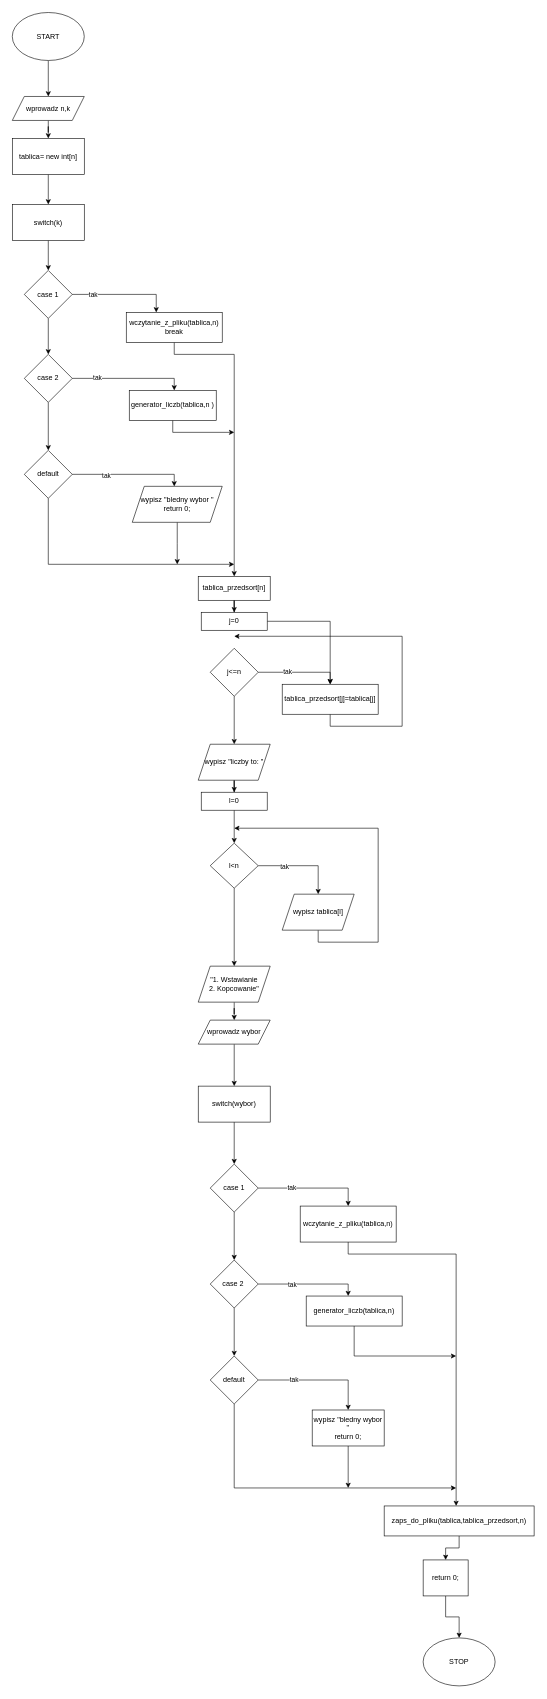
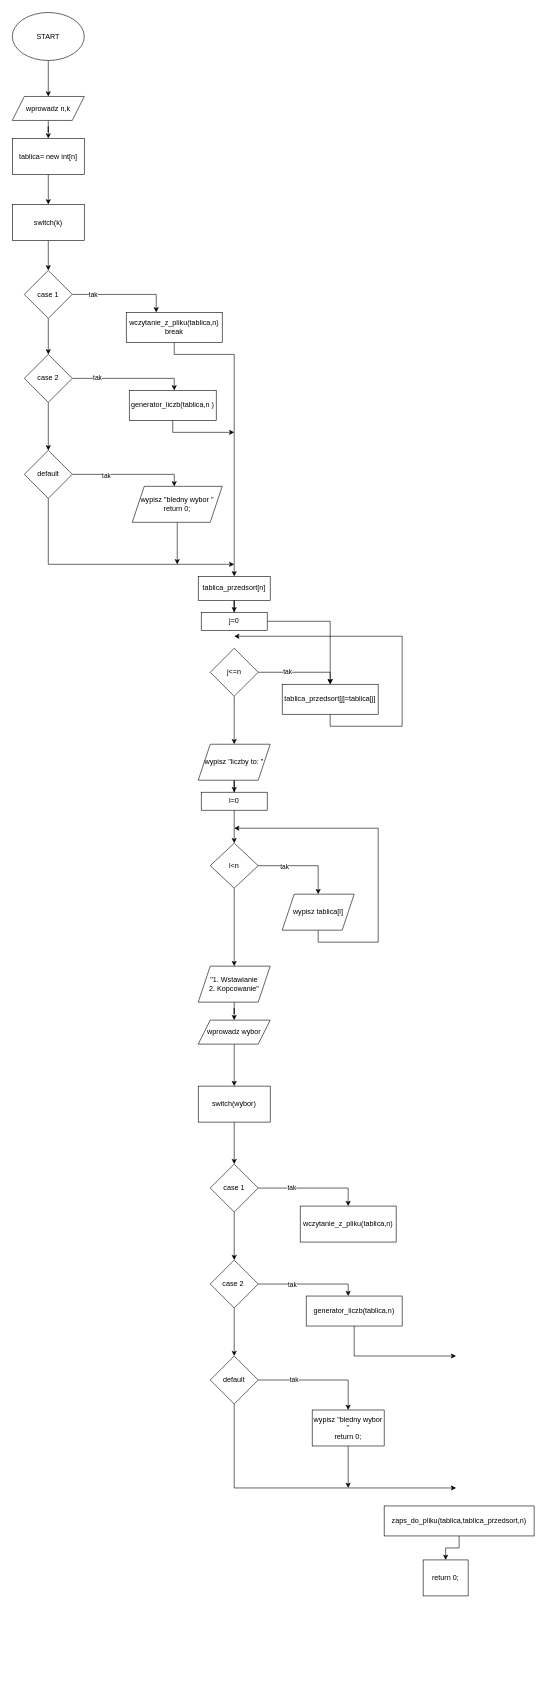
(348, 1253) -> none
(446, 1607) -> none
(459, 1662) -> none
